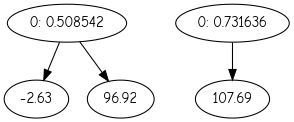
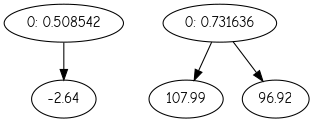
(91, 57) -> (245, 57)
(36, 99) -> (64, 99)
(232, 99) -> (186, 99)
